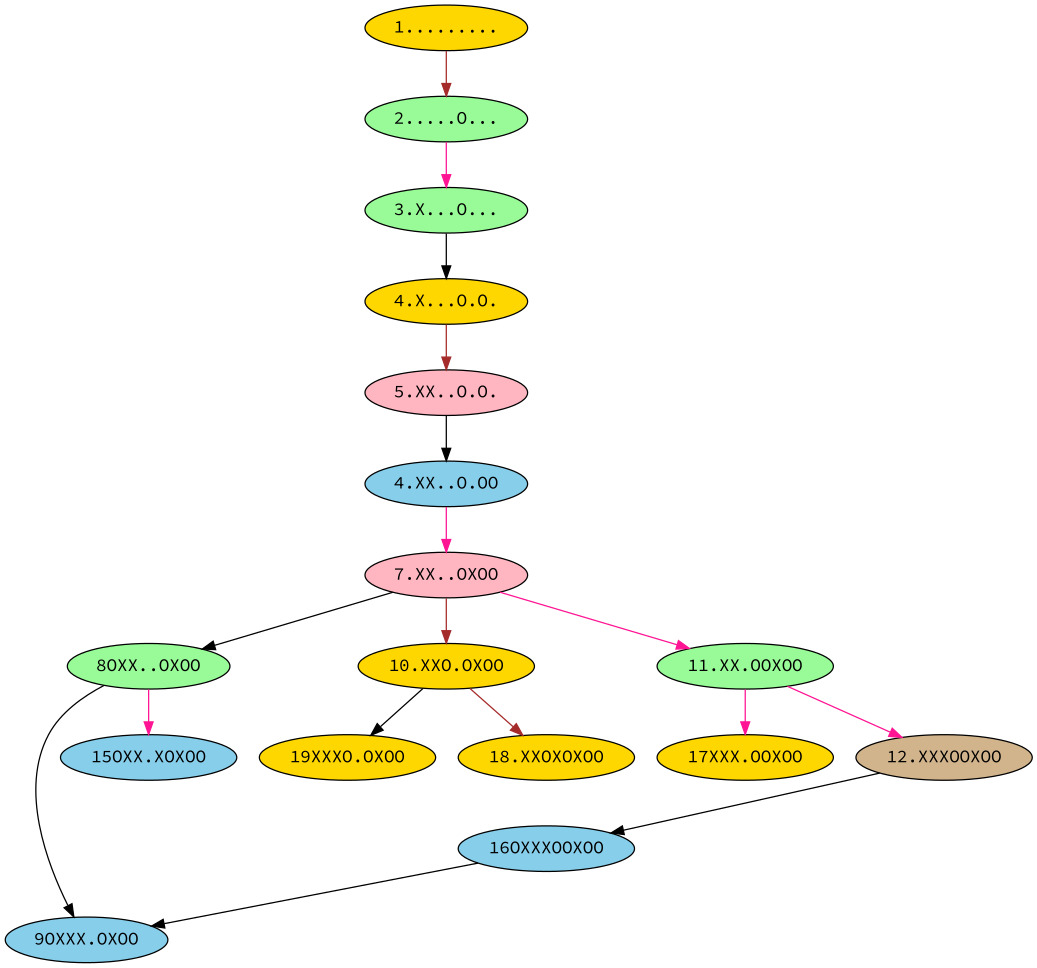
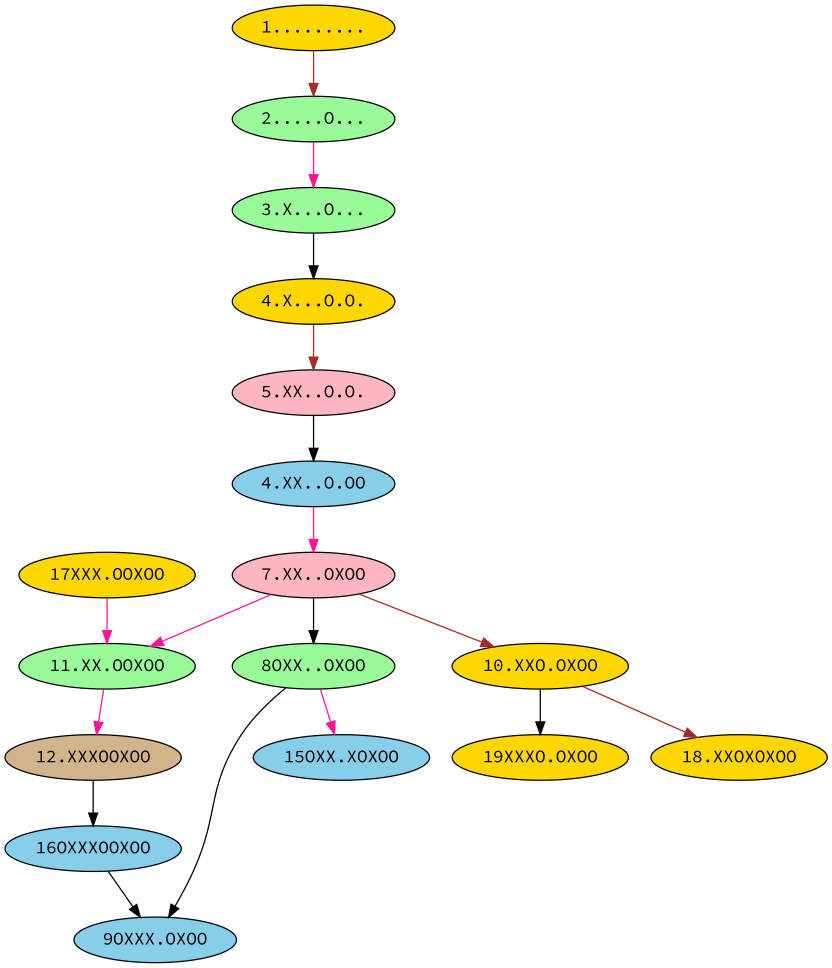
(745, 706) -> (107, 614)
